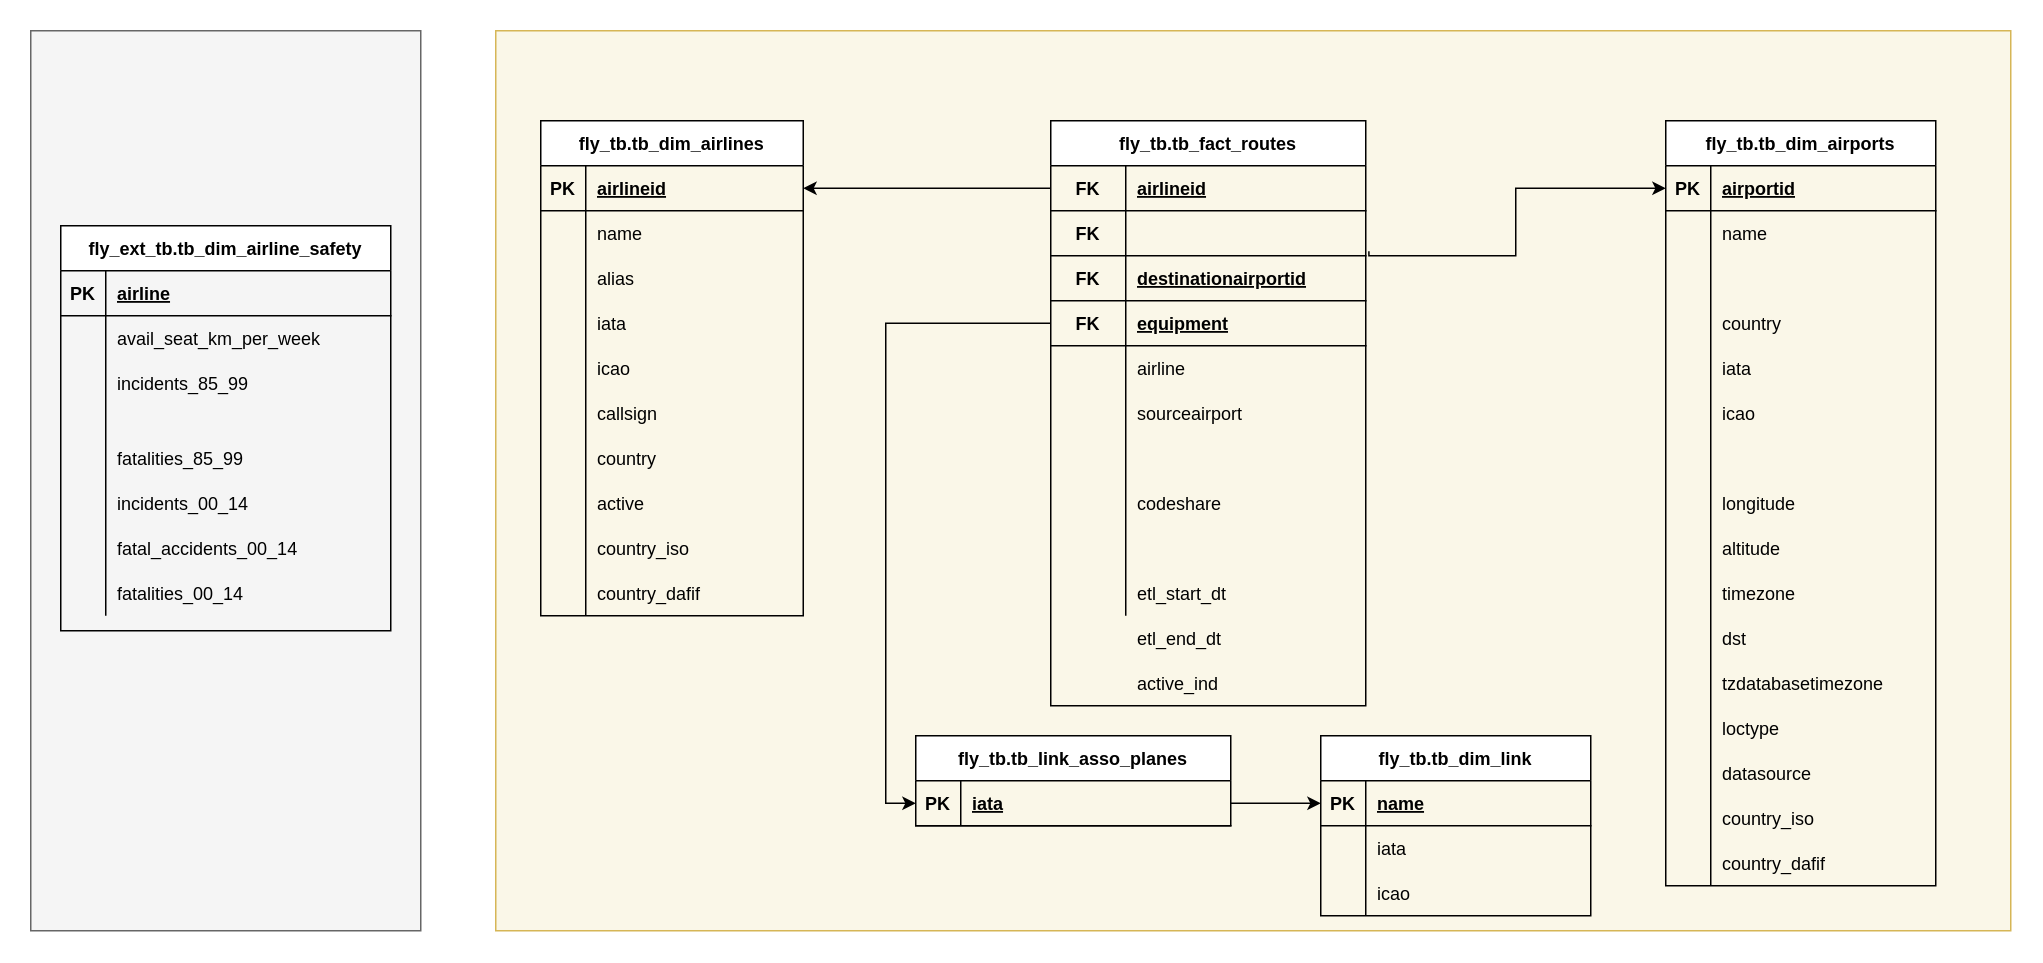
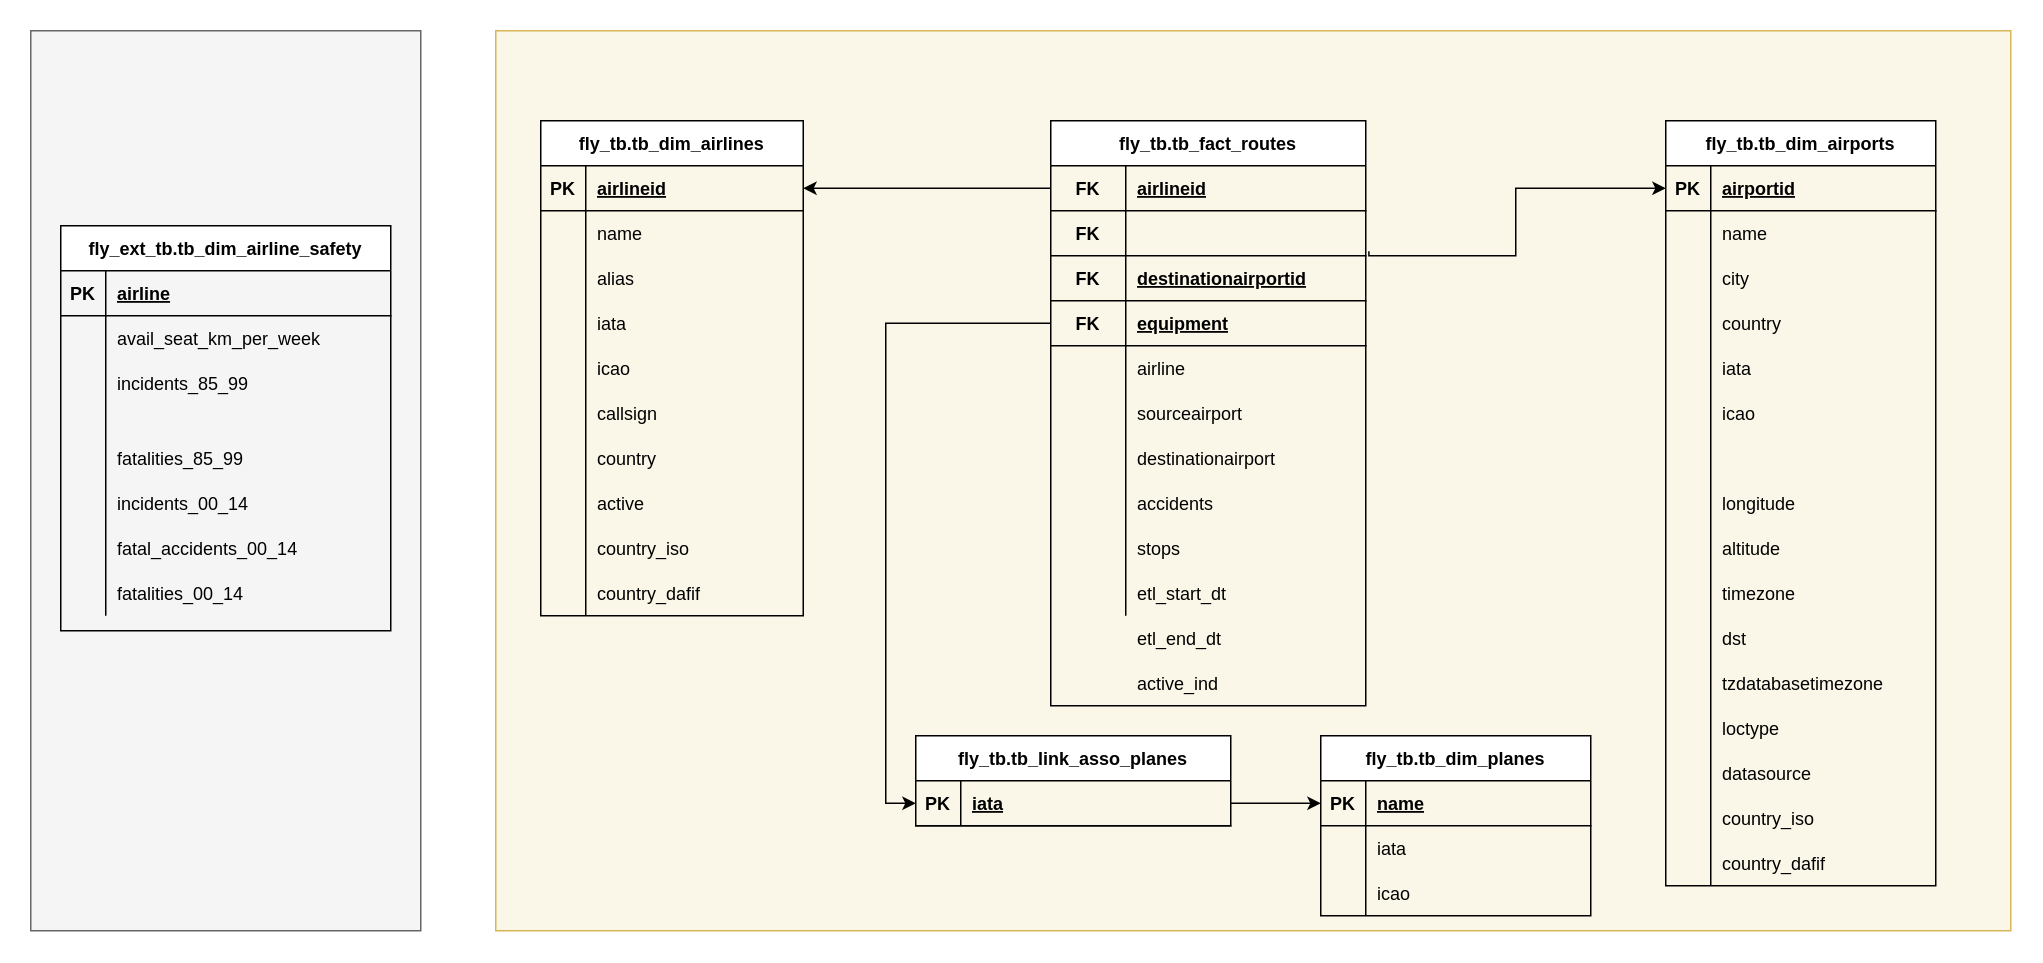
none -> (1823, 278)
none -> (1246, 458)
(1182, 504) -> (1180, 504)
none -> (1246, 548)
(1455, 759) -> (1455, 759)
